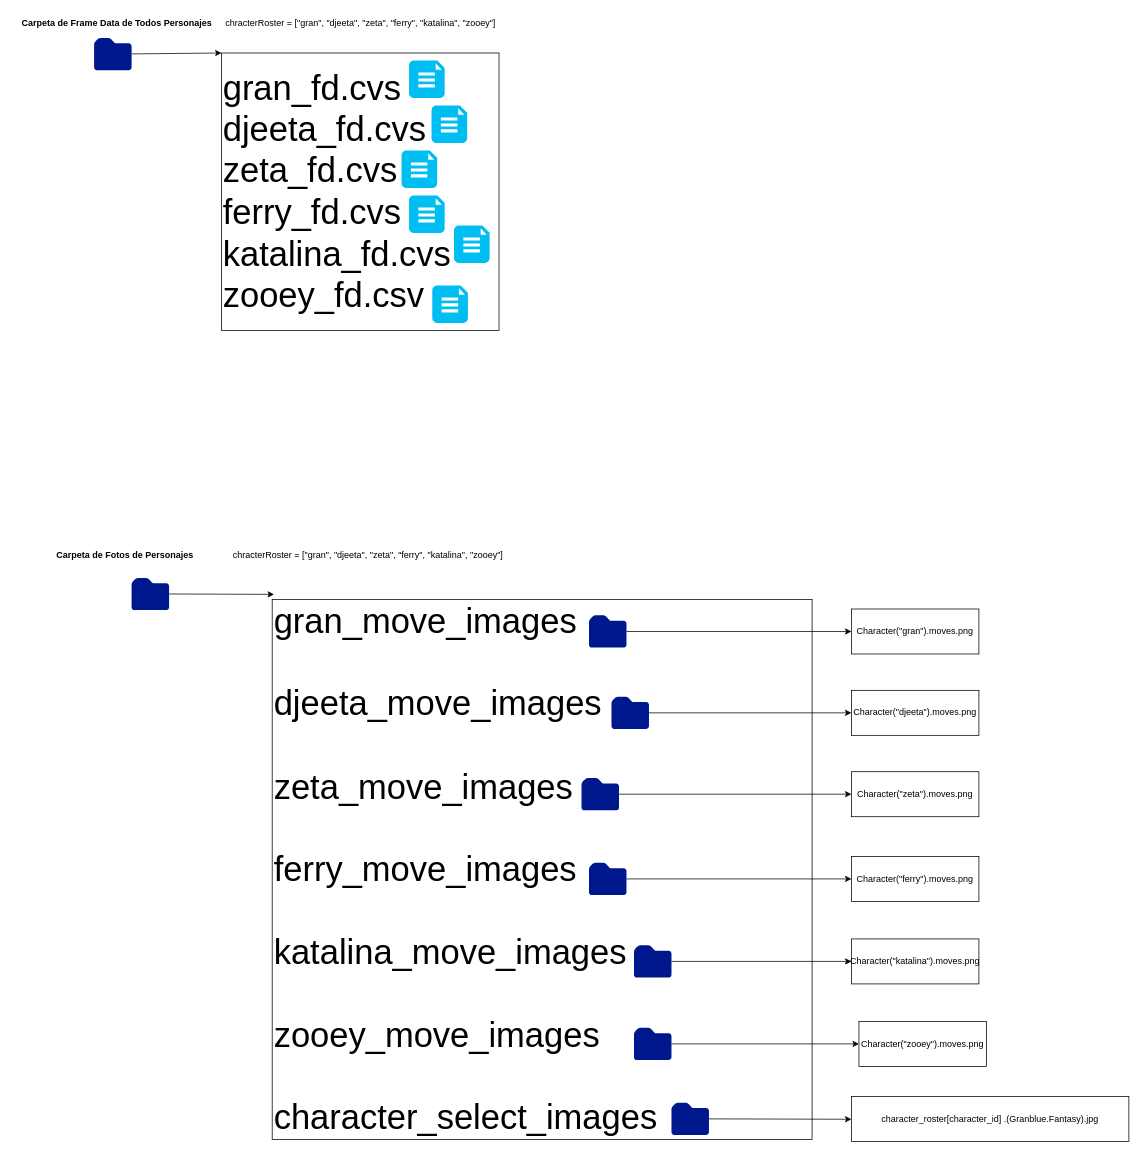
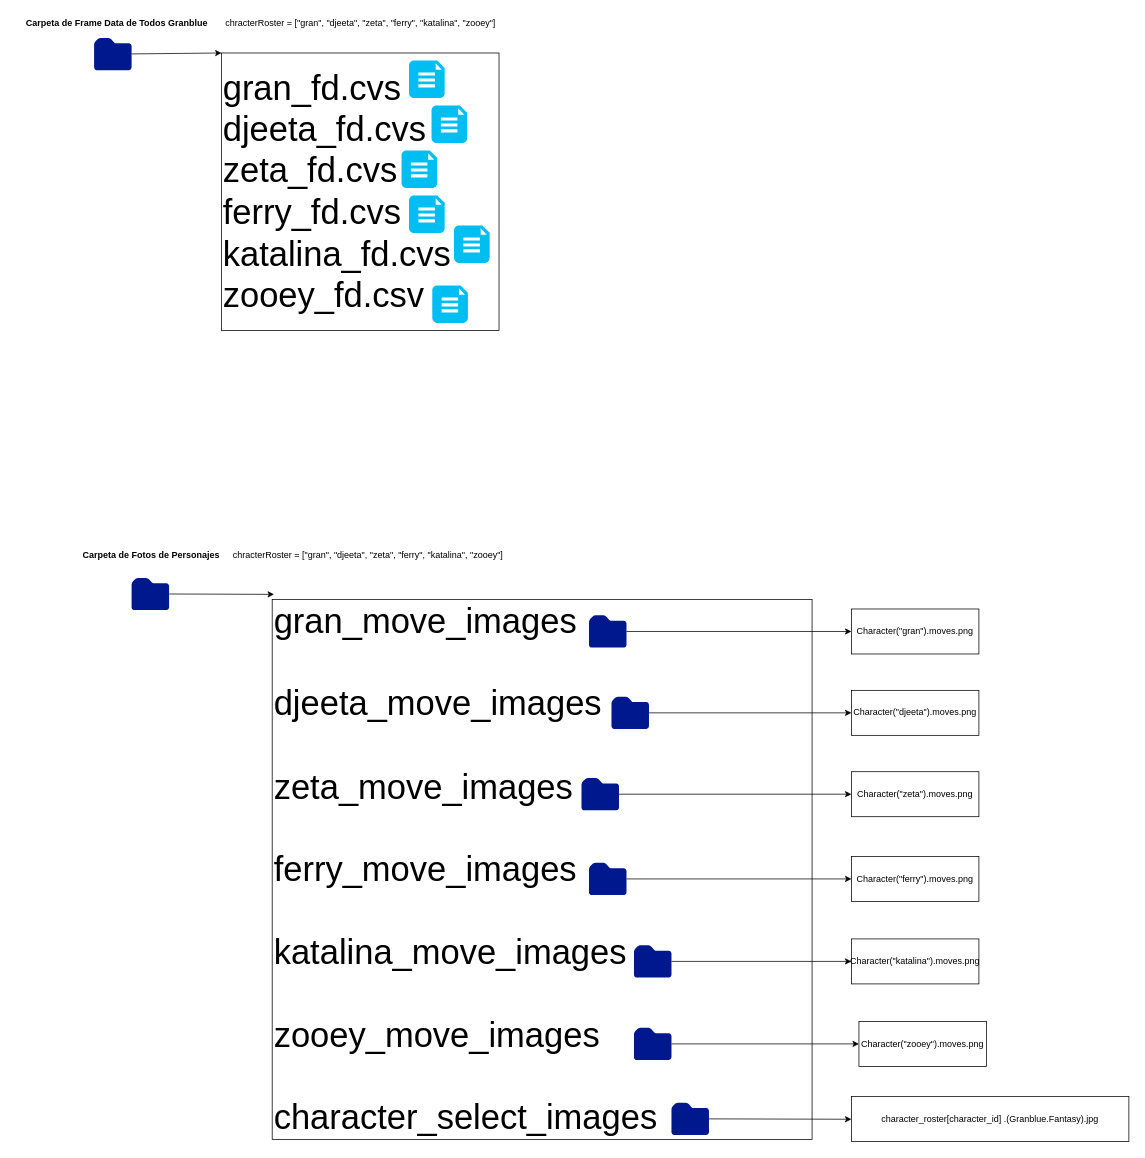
(117, 23) -> (117, 23)
(125, 555) -> (151, 555)
